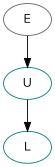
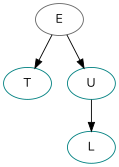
none -> (28, 83)
